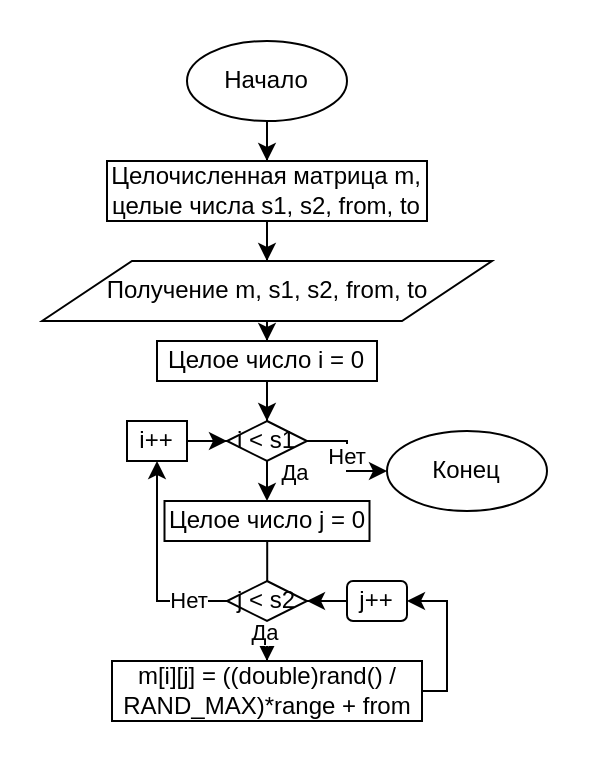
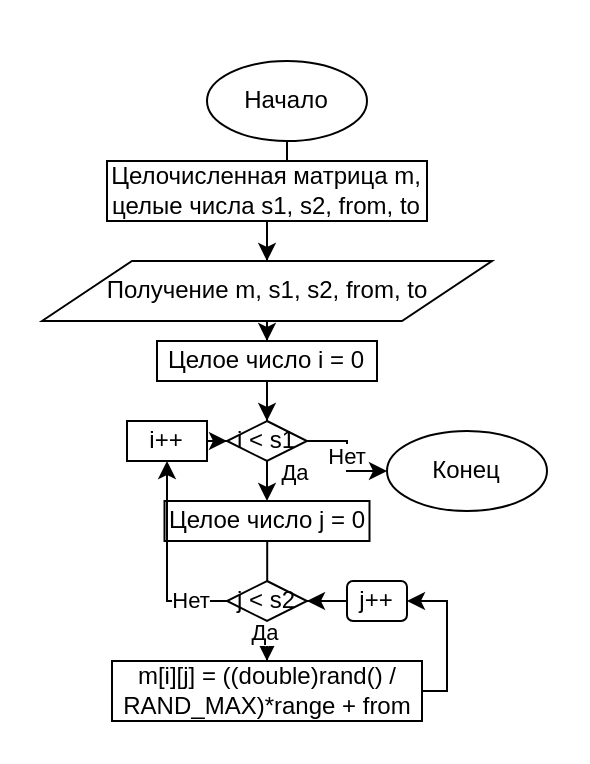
(267, 81) -> (287, 101)
(157, 441) -> (167, 441)
